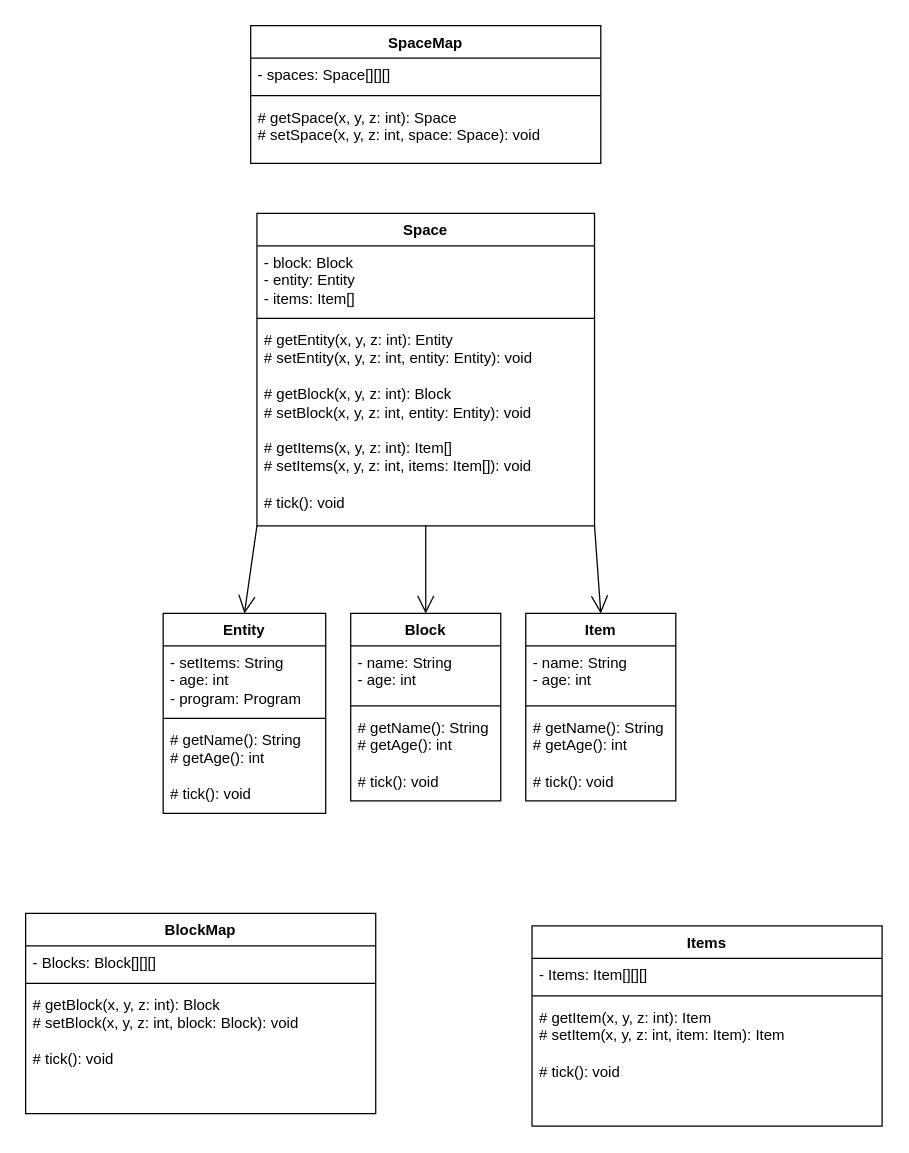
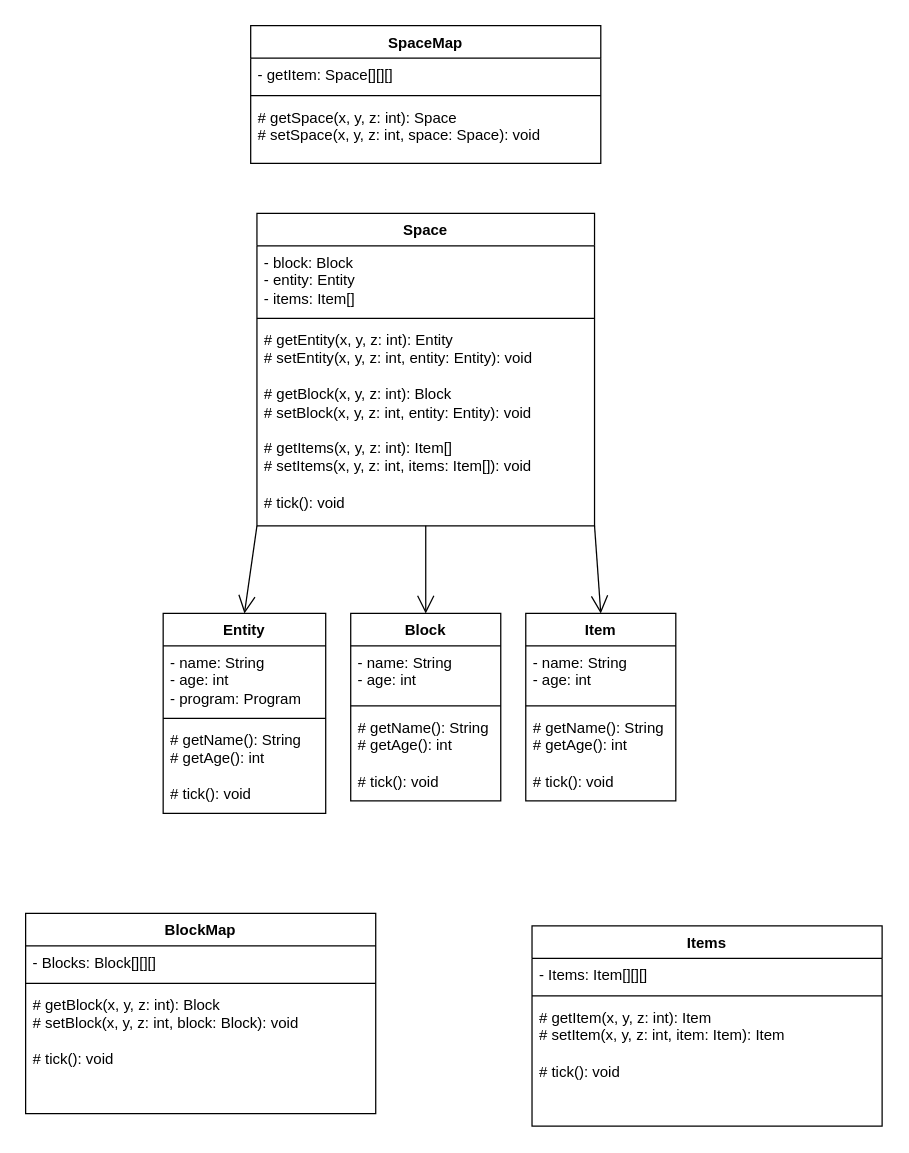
(340, 76) -> (345, 76)
(240, 681) -> (240, 681)
